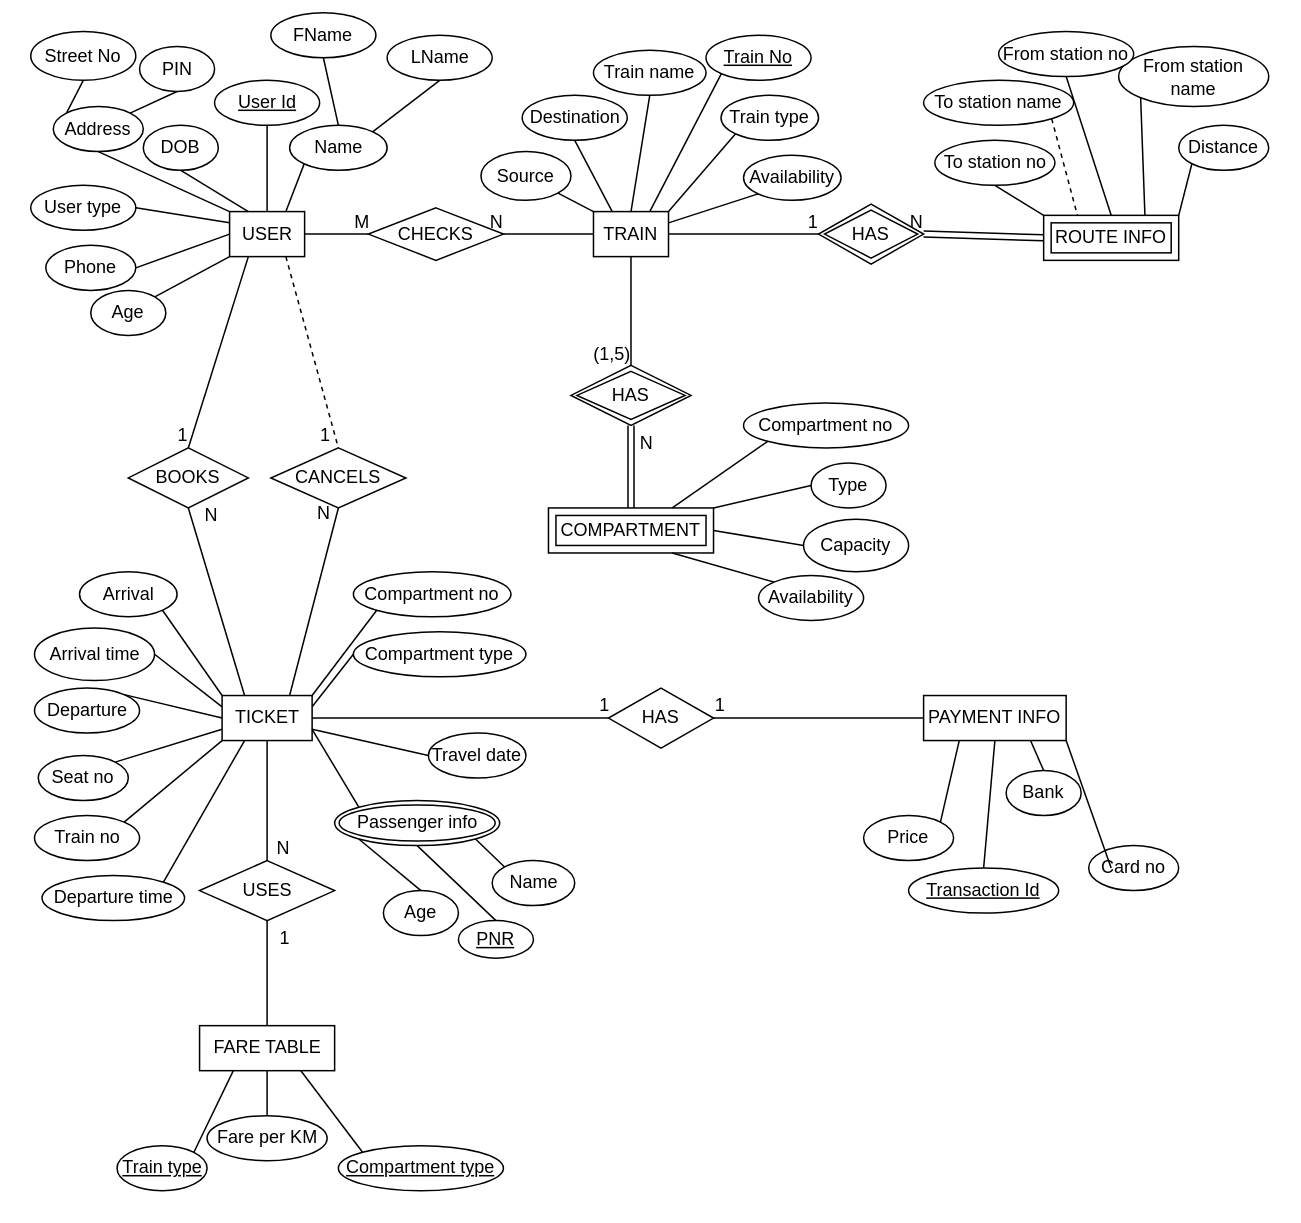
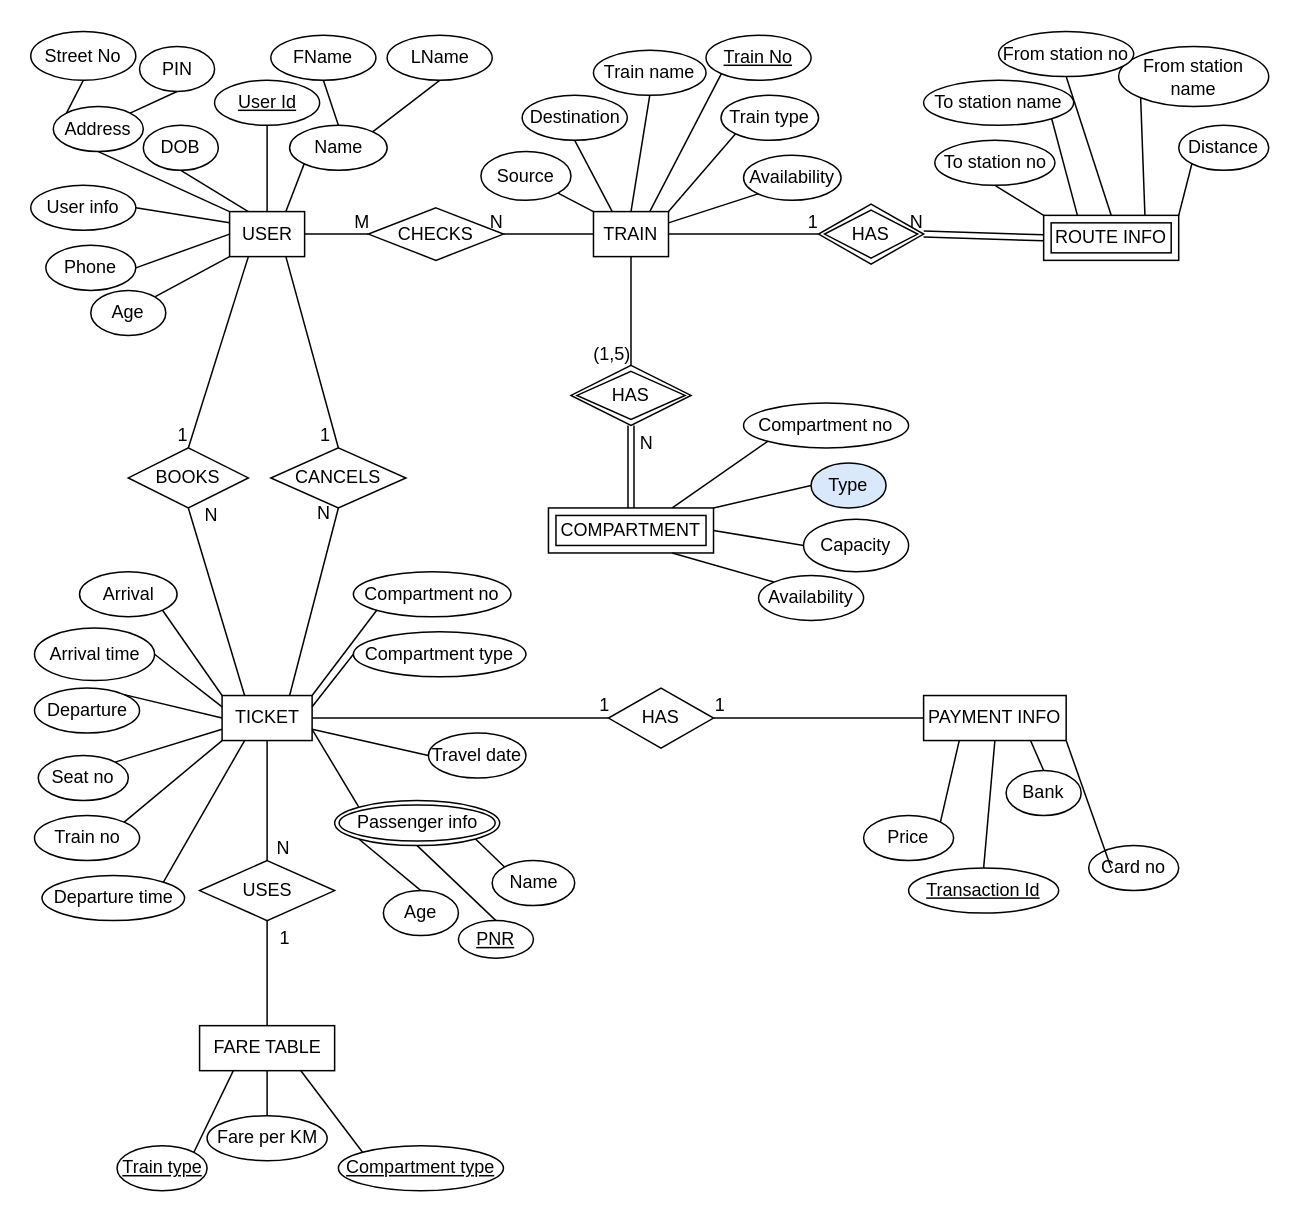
(323, 35) -> (323, 58)
(1064, 167) -> (1064, 167)
(83, 208) -> (83, 208)
(312, 353) -> (312, 353)
(848, 485) -> (848, 485)
